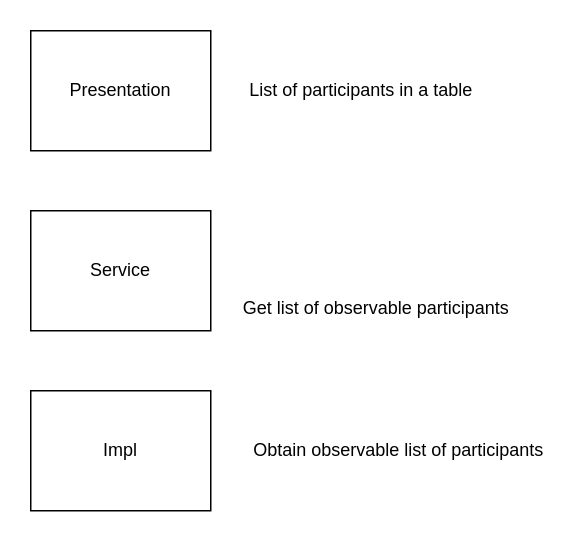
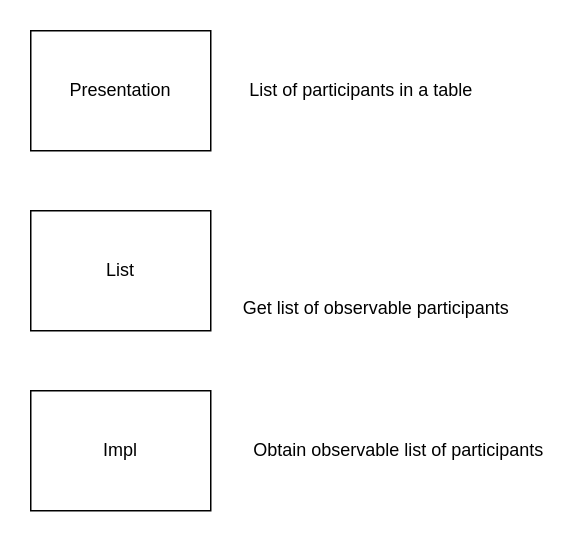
(121, 271) -> (121, 271)
